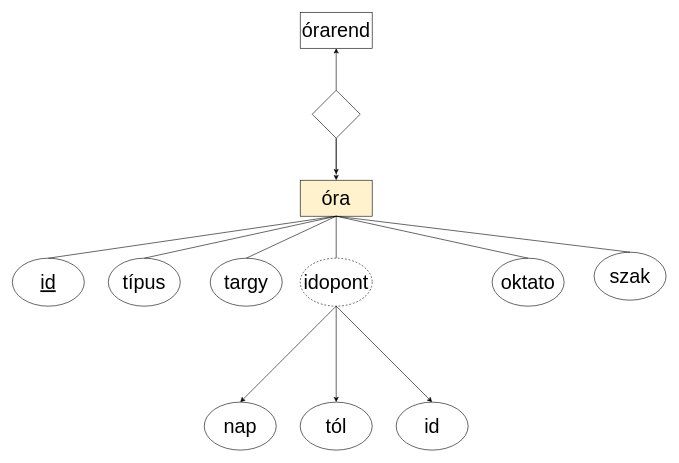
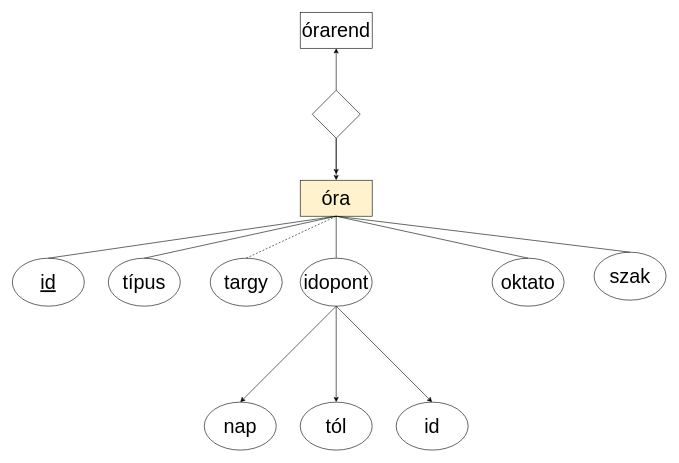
(290, 238) -> (290, 238)
(336, 282) -> (336, 282)
